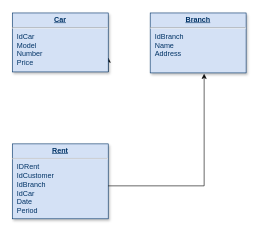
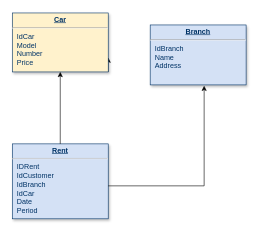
(60, 42) -> (60, 42)
(198, 43) -> (198, 55)
none -> (60, 77)
